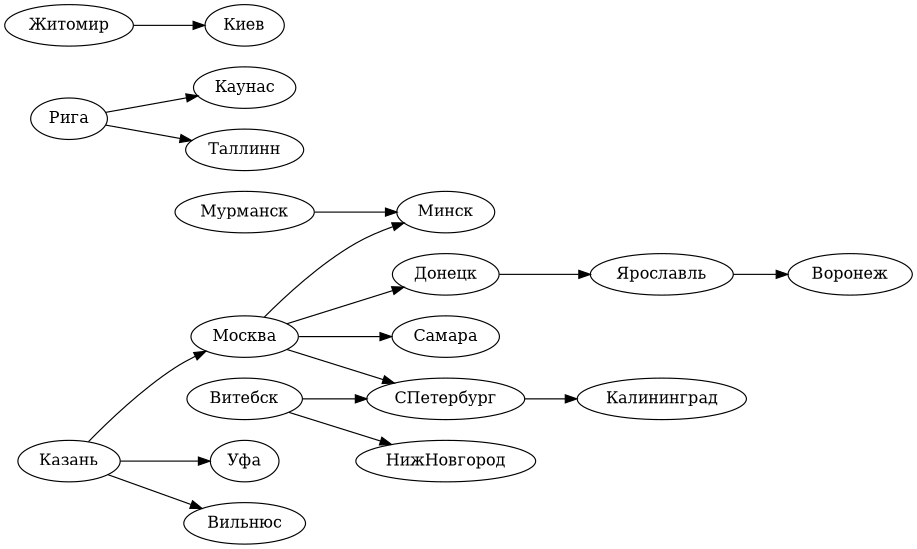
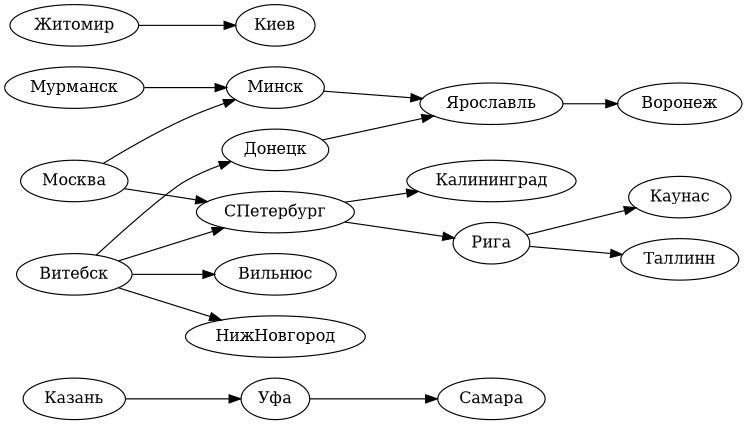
none -> (367, 94)
none -> (394, 229)
(340, 307) -> (154, 204)
(339, 337) -> (368, 399)
(139, 395) -> none
(149, 490) -> (168, 274)
